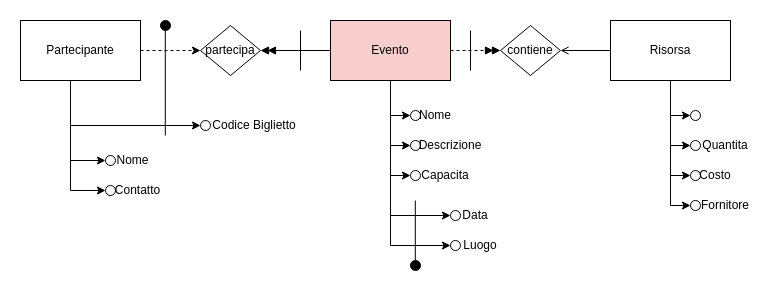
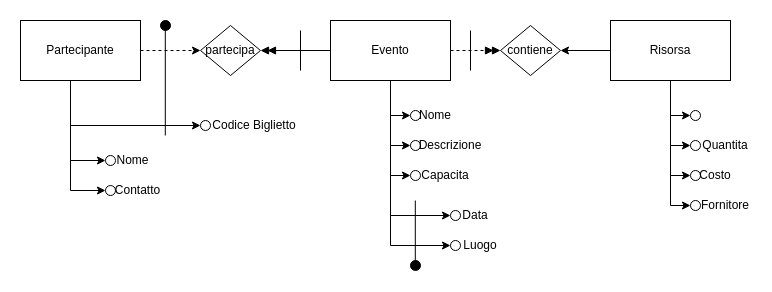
(391, 51) -> (391, 51)
(566, 51) -> (568, 51)
